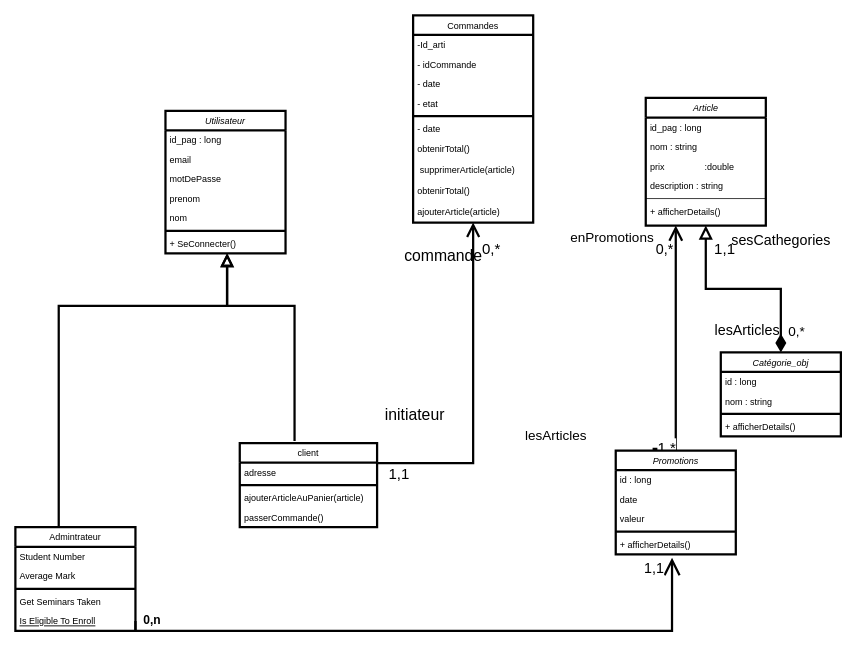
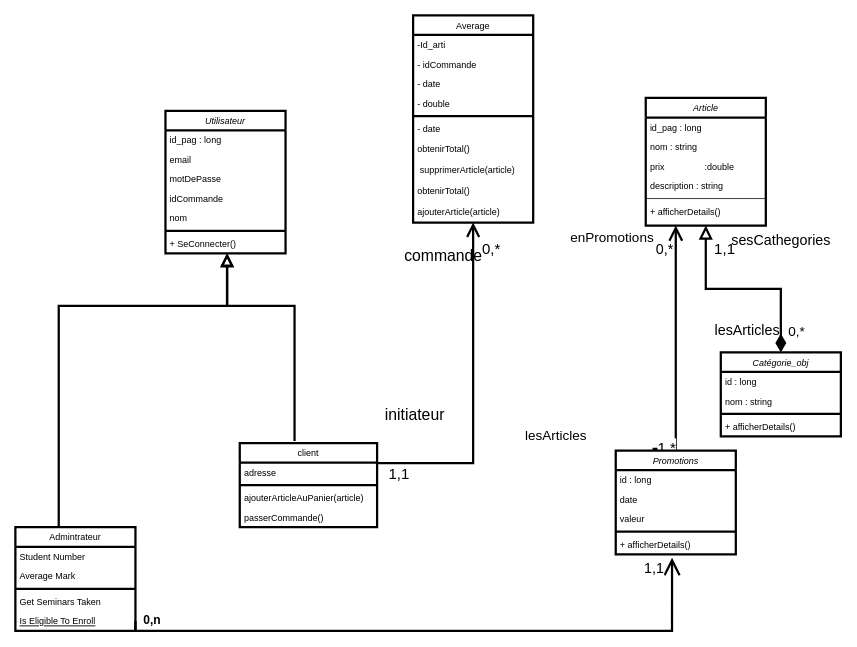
(473, 26) -> (473, 26)
(431, 104) -> (435, 104)
(185, 199) -> (194, 199)
